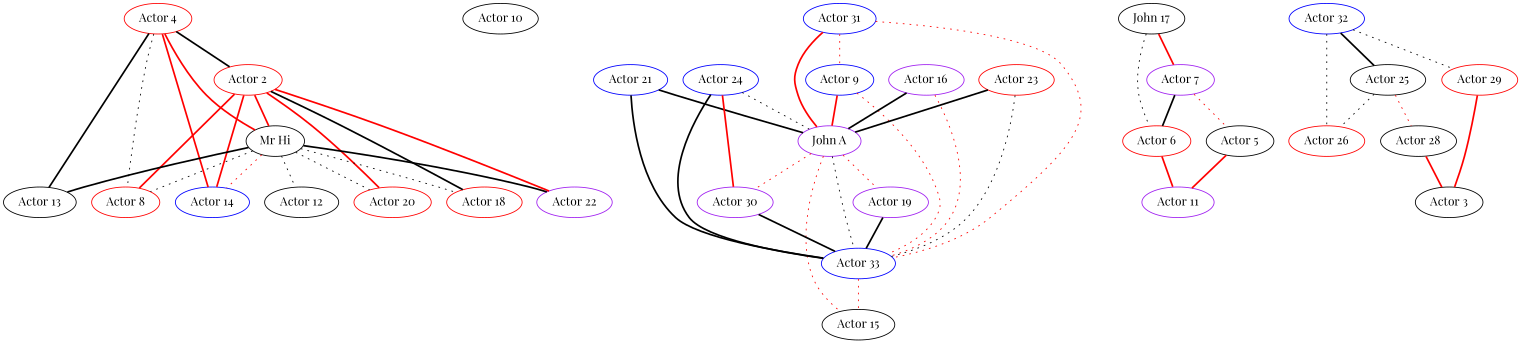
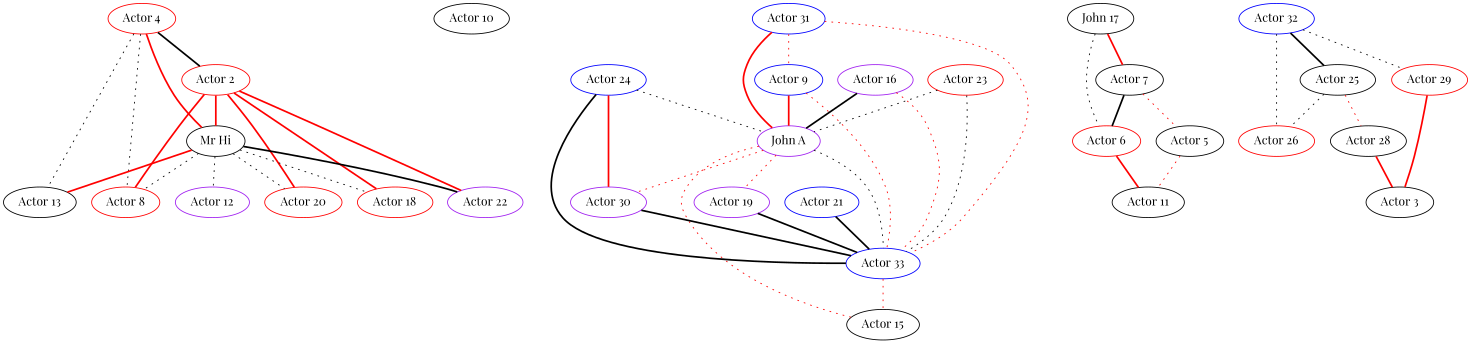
(1181, 80) -> (1130, 80)
(99, 110) -> (91, 111)
(922, 111) -> (876, 111)
(731, 112) -> none
(368, 139) -> (305, 141)
(148, 170) -> (136, 169)
(1209, 172) -> (1169, 172)
(212, 202) -> none
(302, 202) -> (212, 202)
(1178, 202) -> (1148, 202)
